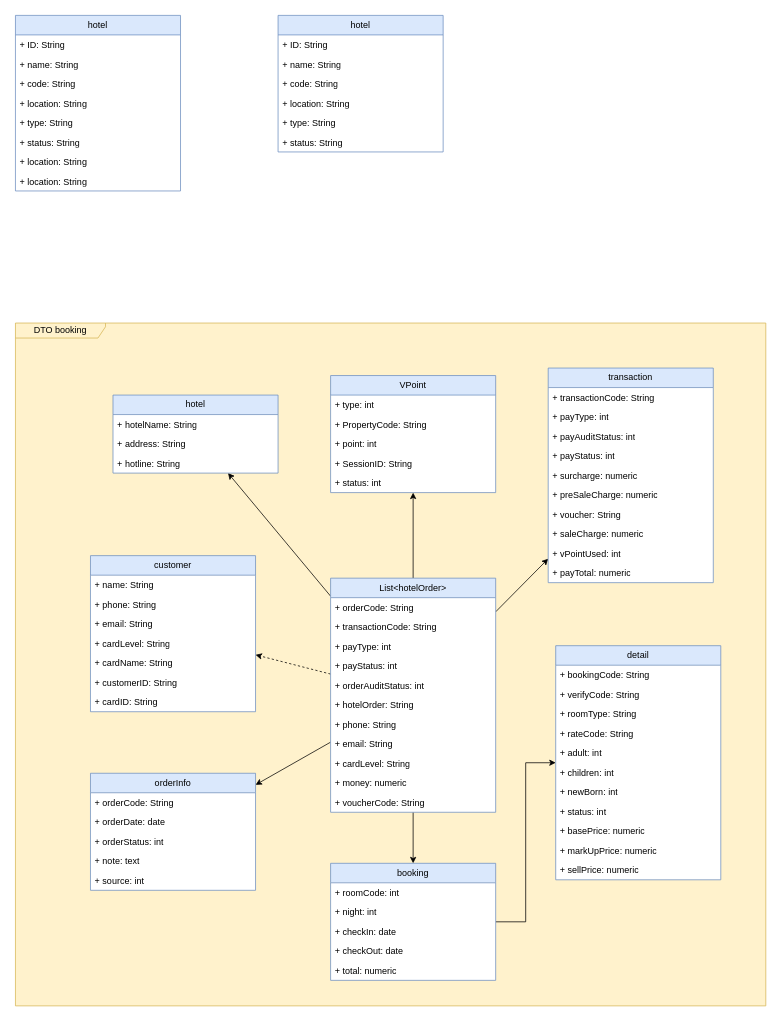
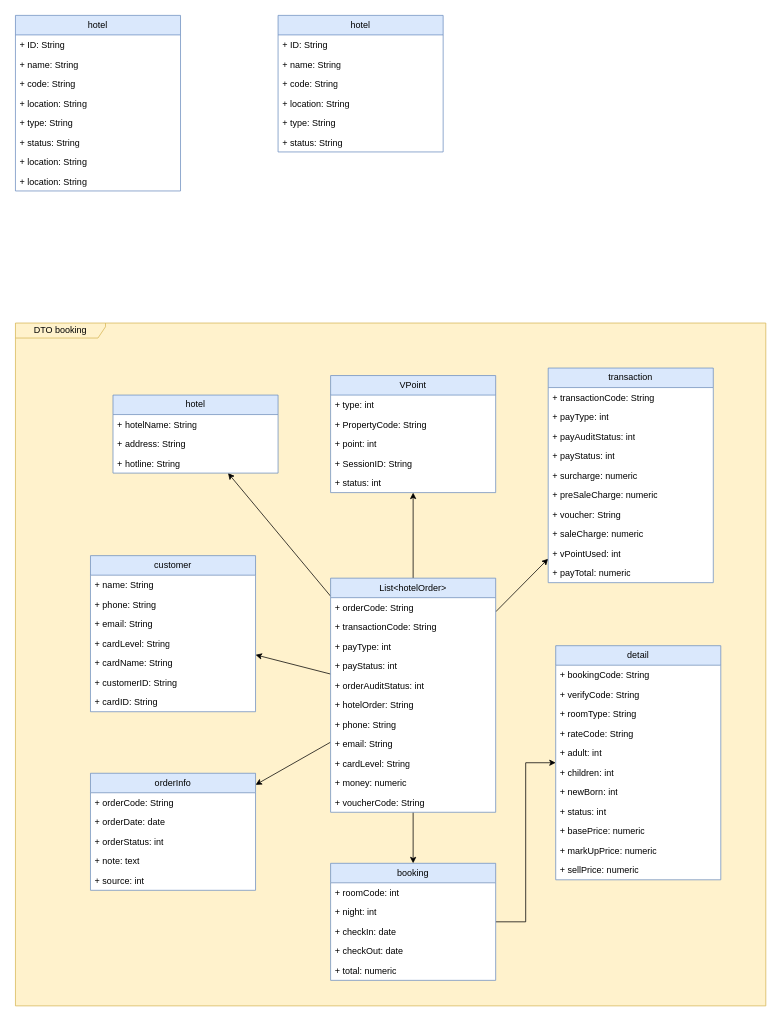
(295, 665) -> (295, 665)
